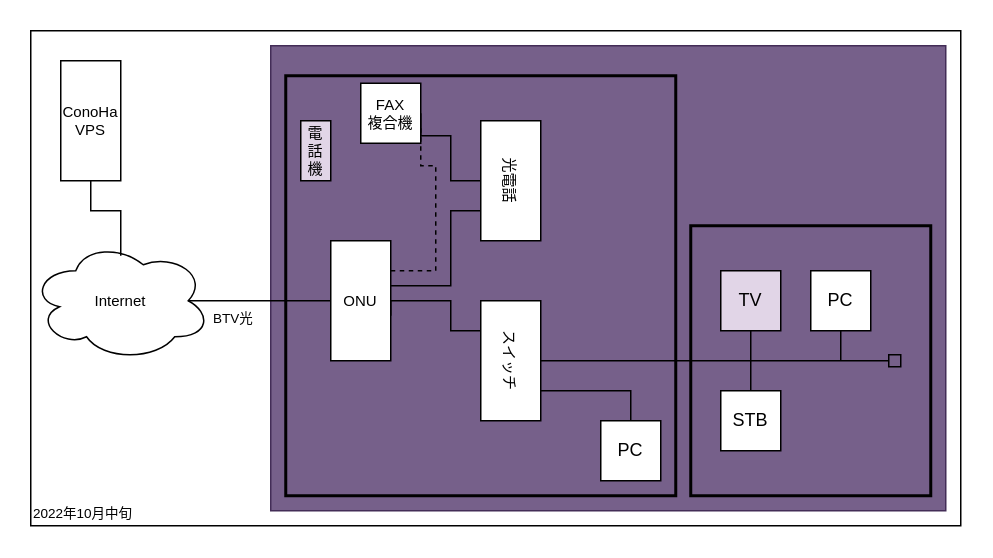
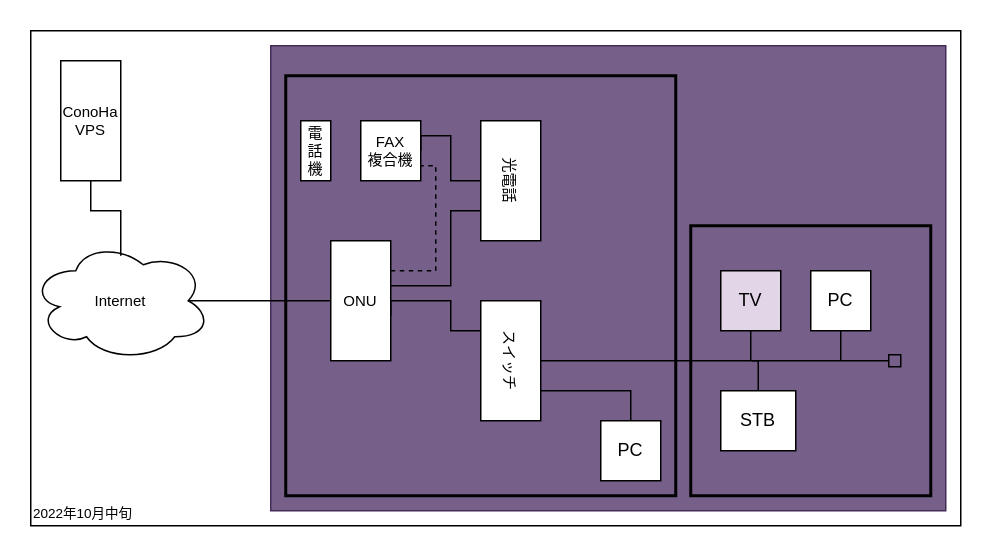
(391, 113) -> (391, 151)
(316, 151) -> (316, 151)
(241, 316) -> none
(751, 421) -> (758, 421)
